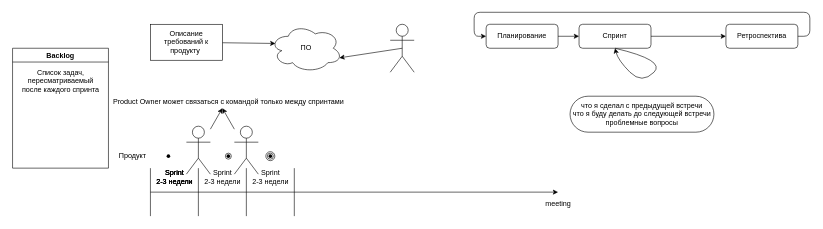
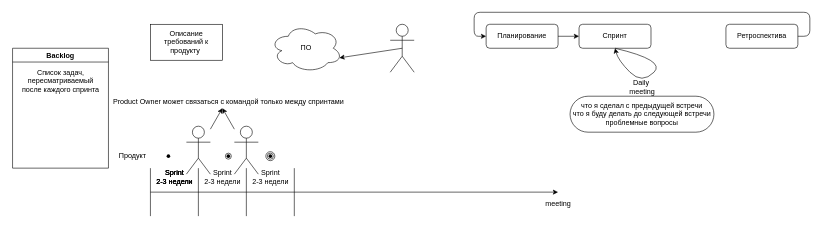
(720, 36) -> none
(268, 43) -> none
none -> (642, 87)
